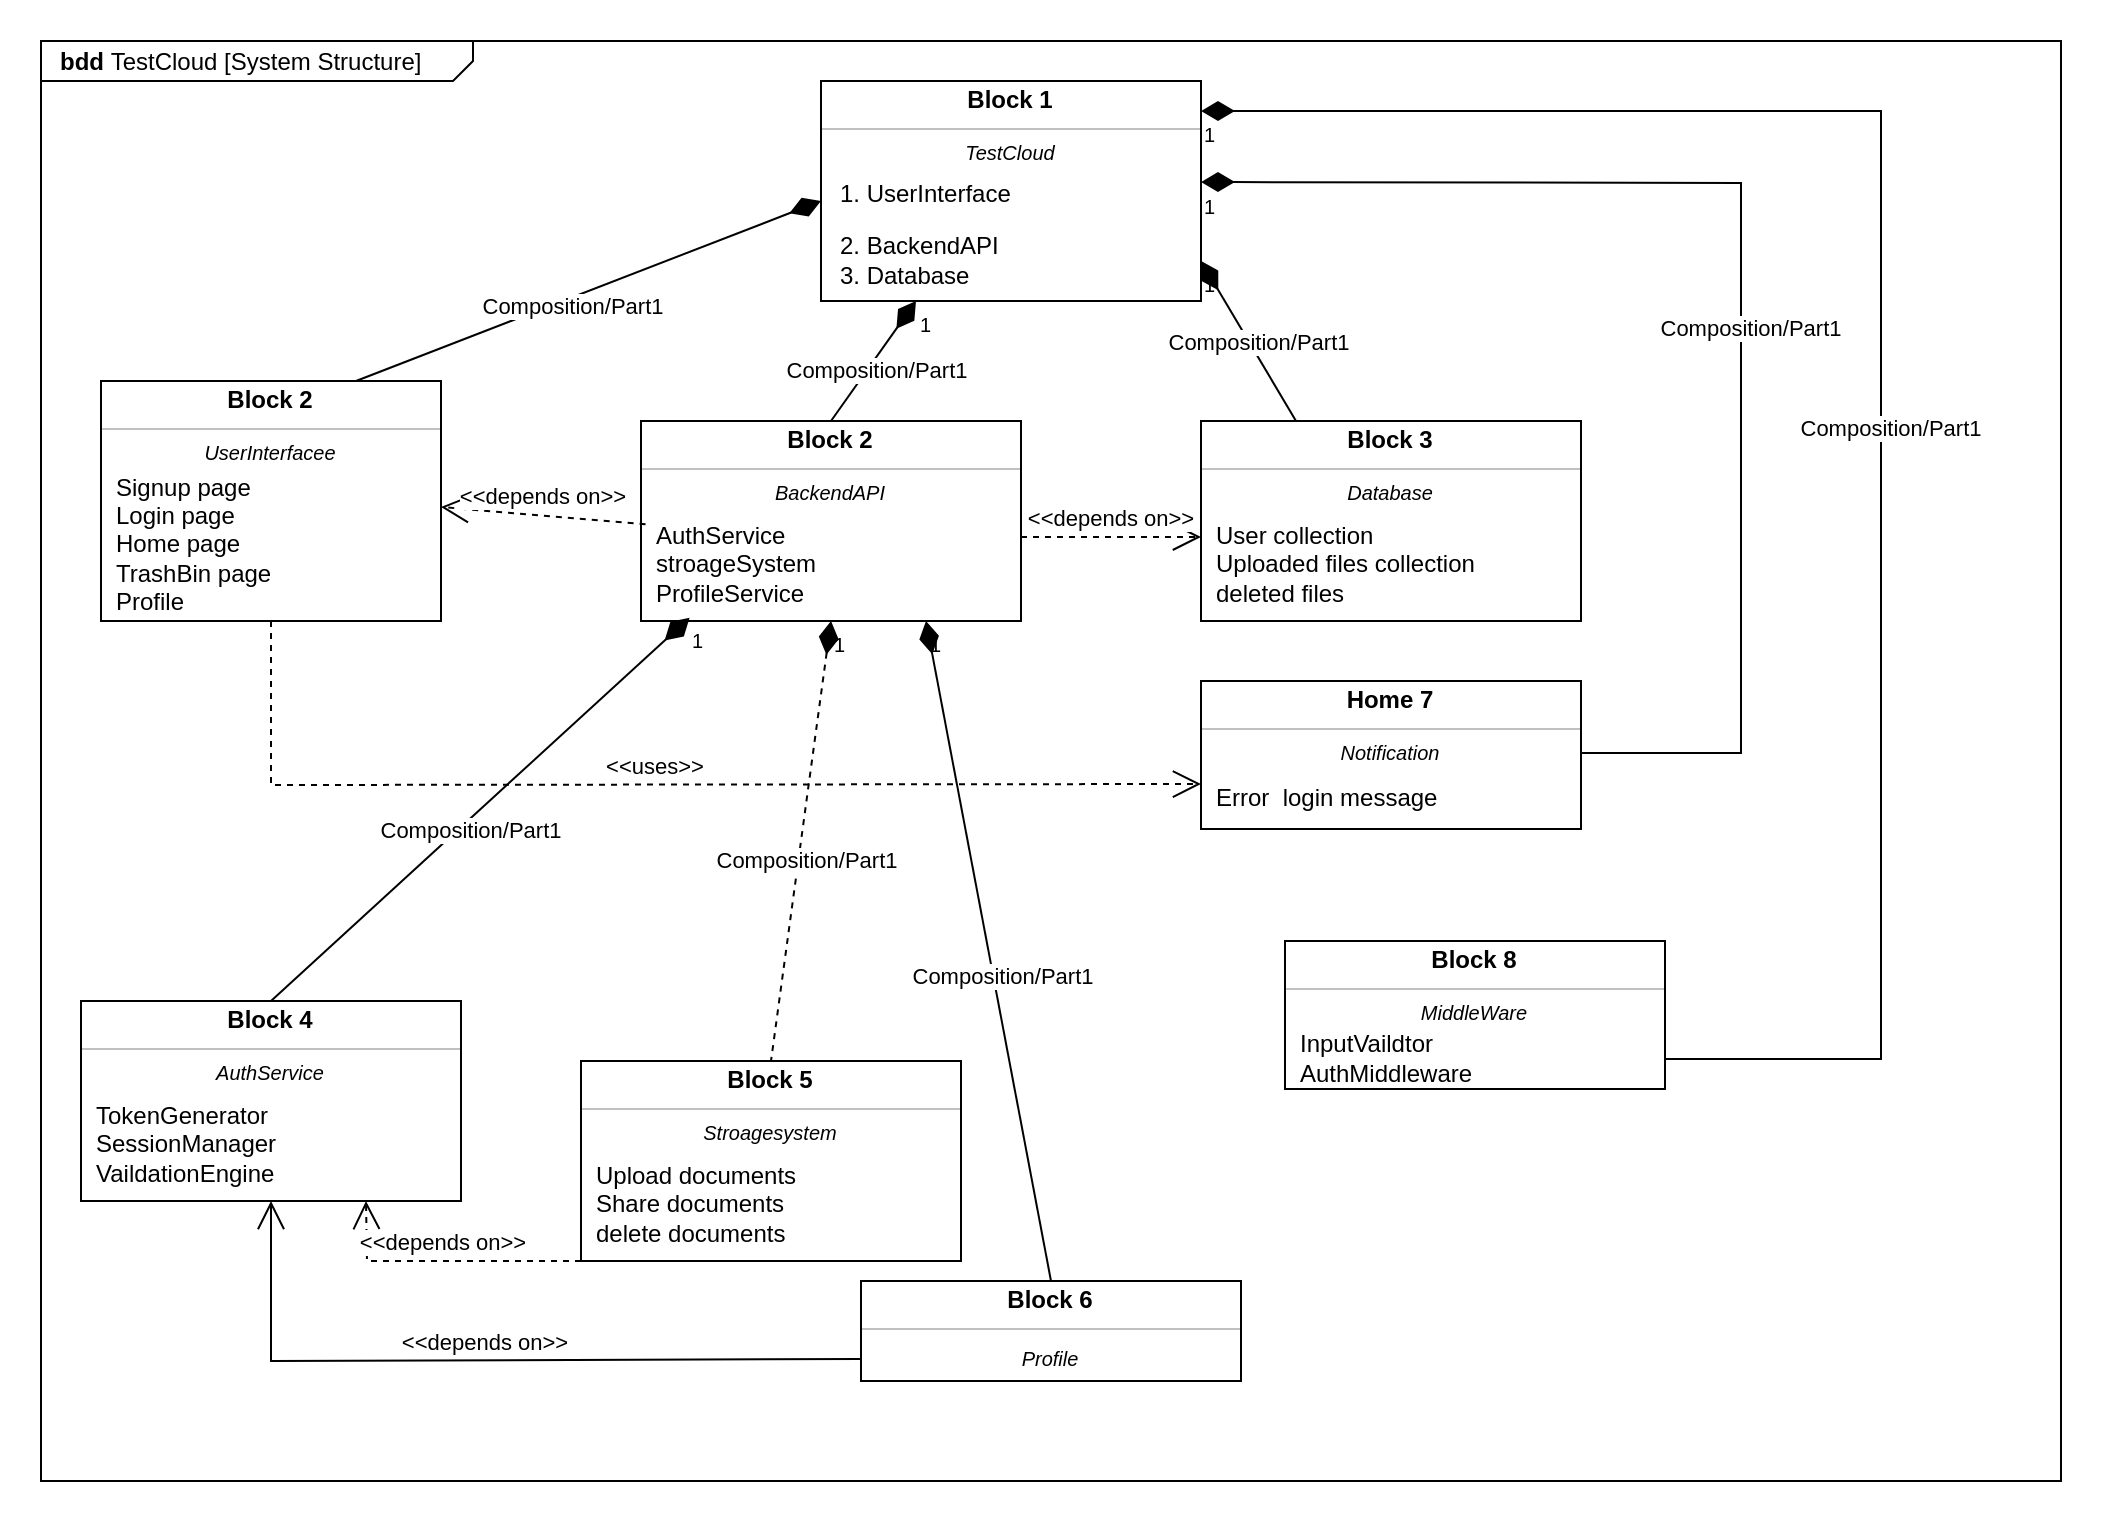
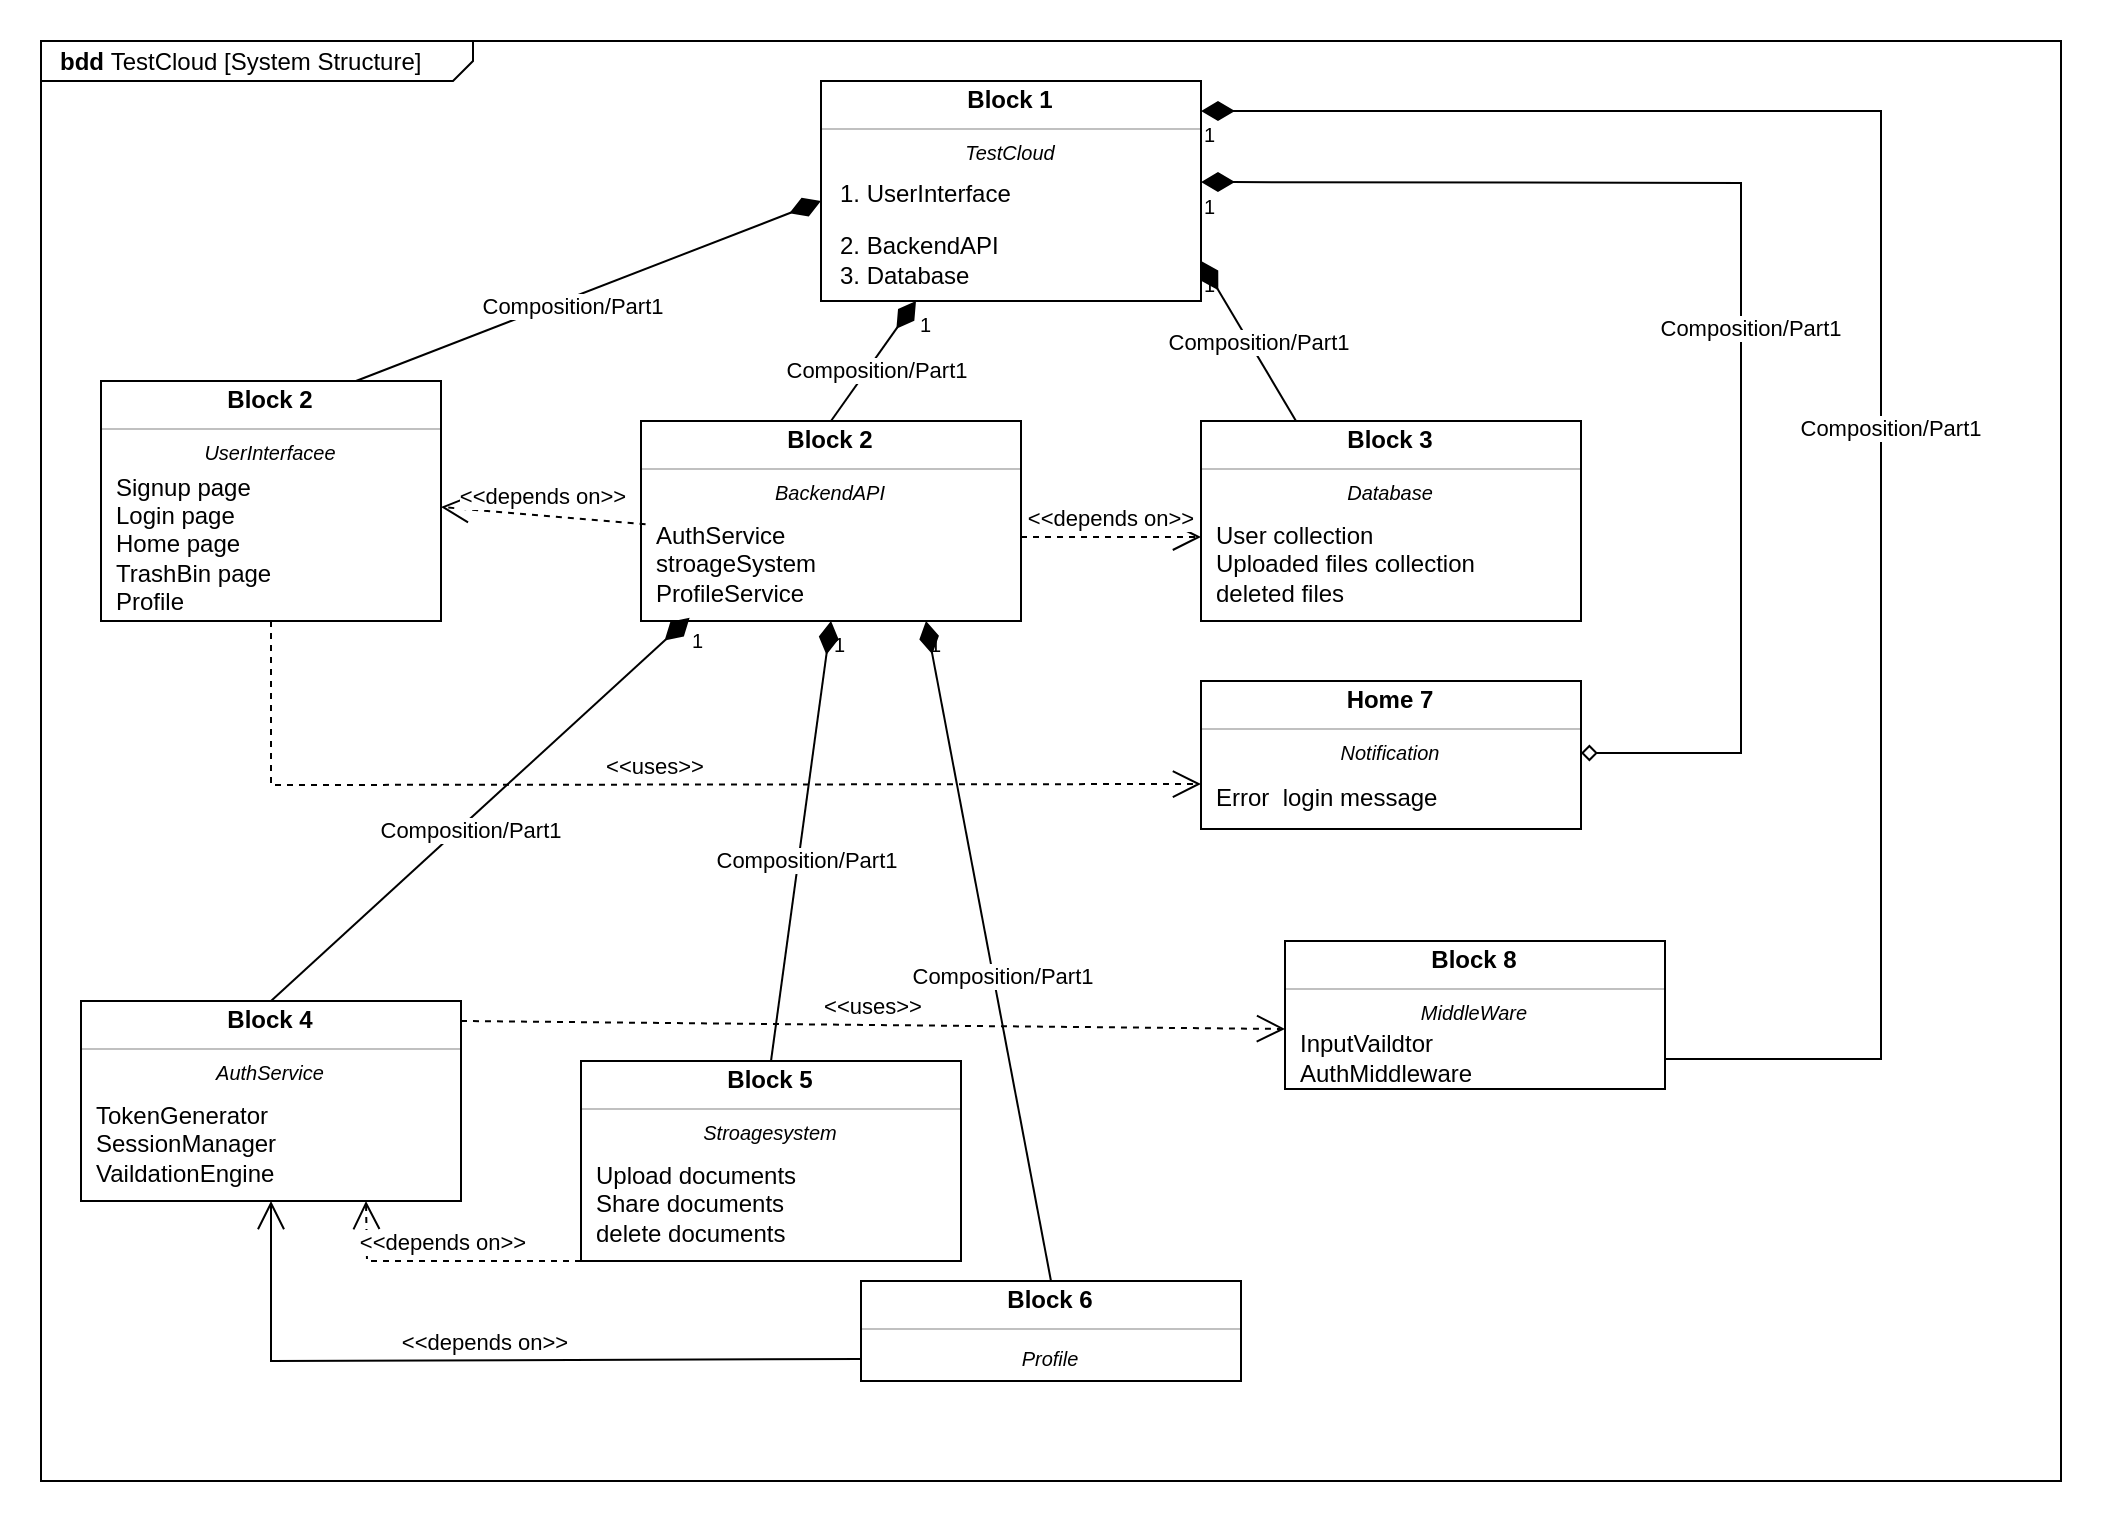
(814, 749) -> (814, 749)
(1589, 753) -> (1597, 753)
none -> (870, 1025)
